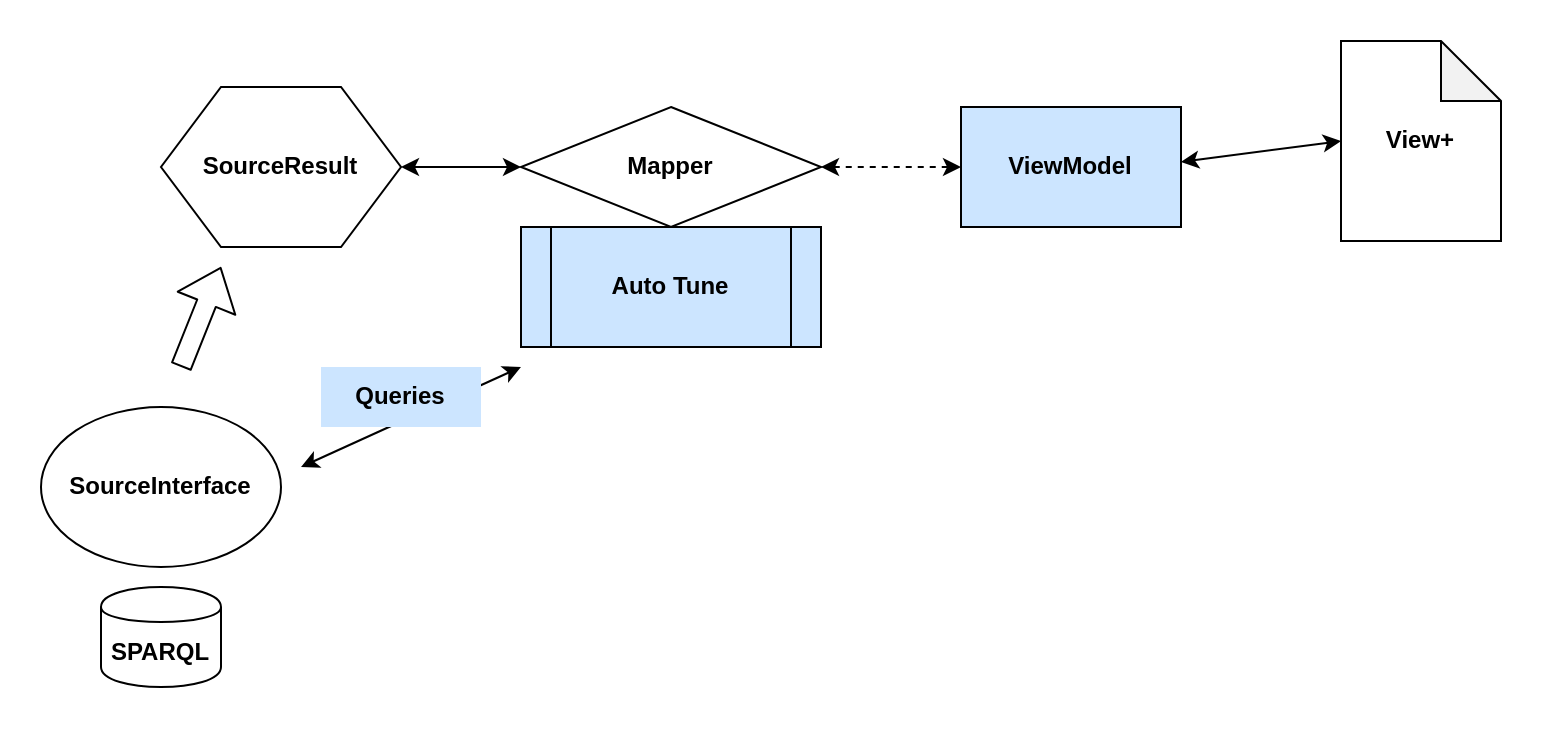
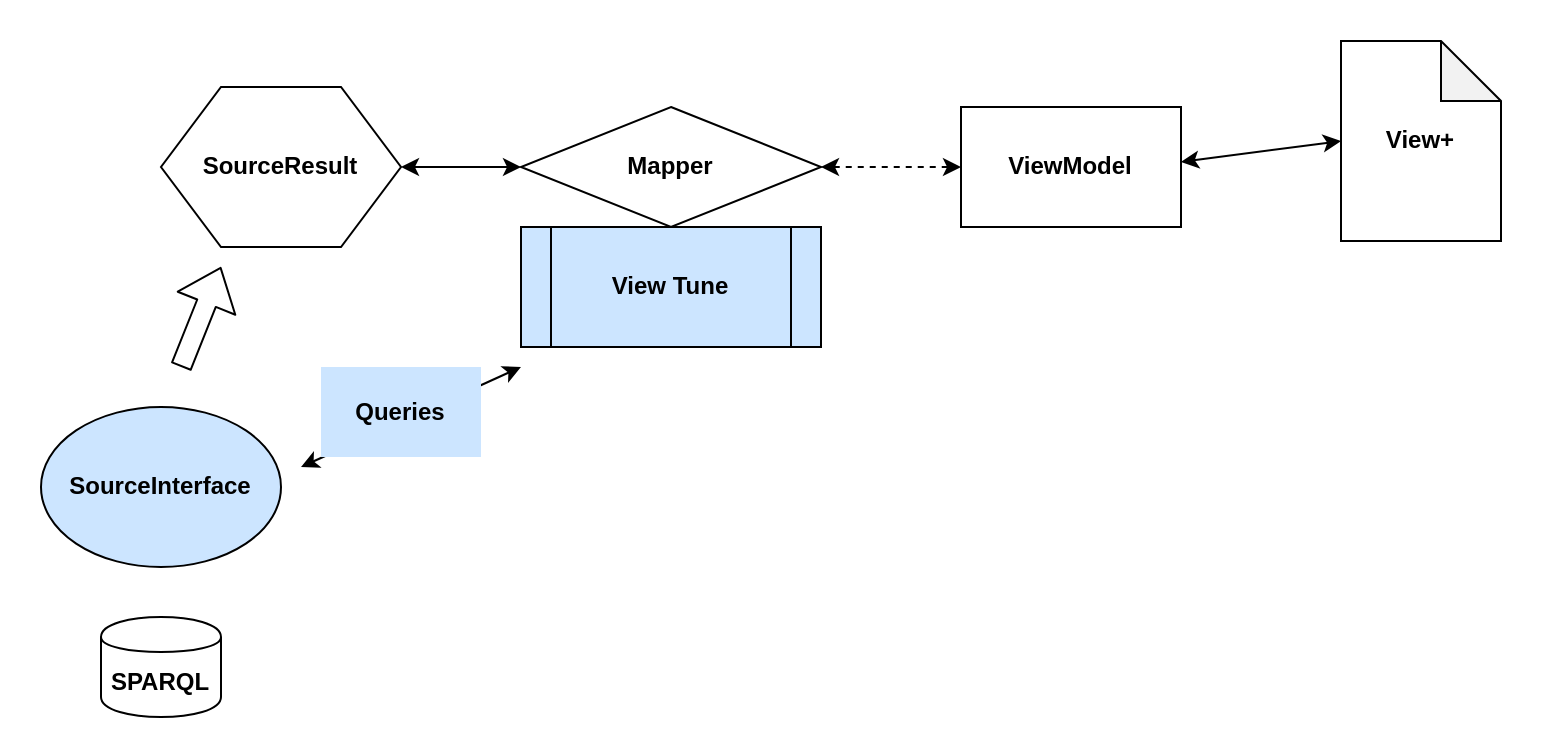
(1071, 167) -> (1071, 167)
(671, 287) -> (671, 287)
(401, 397) -> (401, 412)
(161, 487) -> (161, 487)
(161, 637) -> (161, 667)
